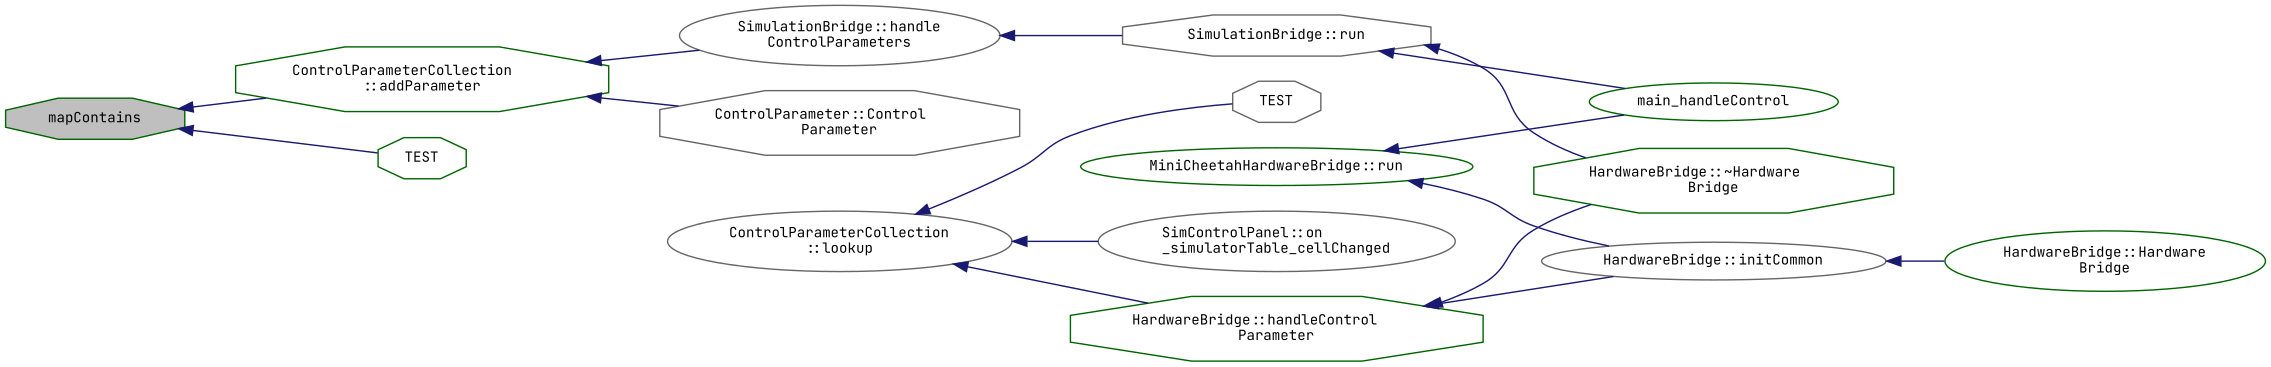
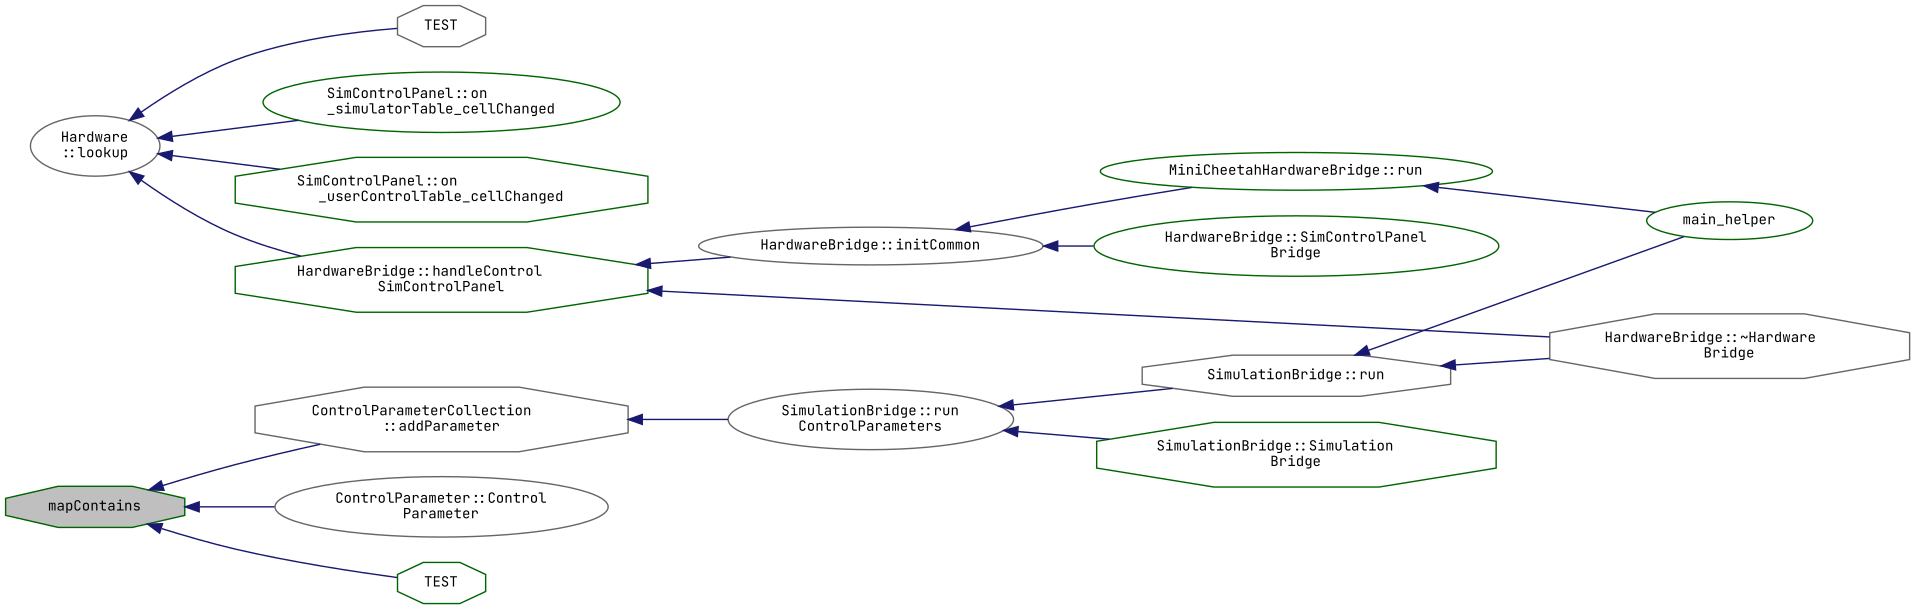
(840, 36) -> (871, 419)
(422, 79) -> (442, 419)
(640, 102) -> (237, 507)
(1714, 102) -> (1730, 221)
(840, 123) -> (442, 507)
(1714, 181) -> (1730, 346)
none -> (442, 190)
(1515, 217) -> (1081, 206)
(840, 241) -> (95, 146)
(1277, 241) -> (442, 102)
(2105, 261) -> (1296, 246)
(1277, 329) -> (442, 280)
none -> (1296, 455)
